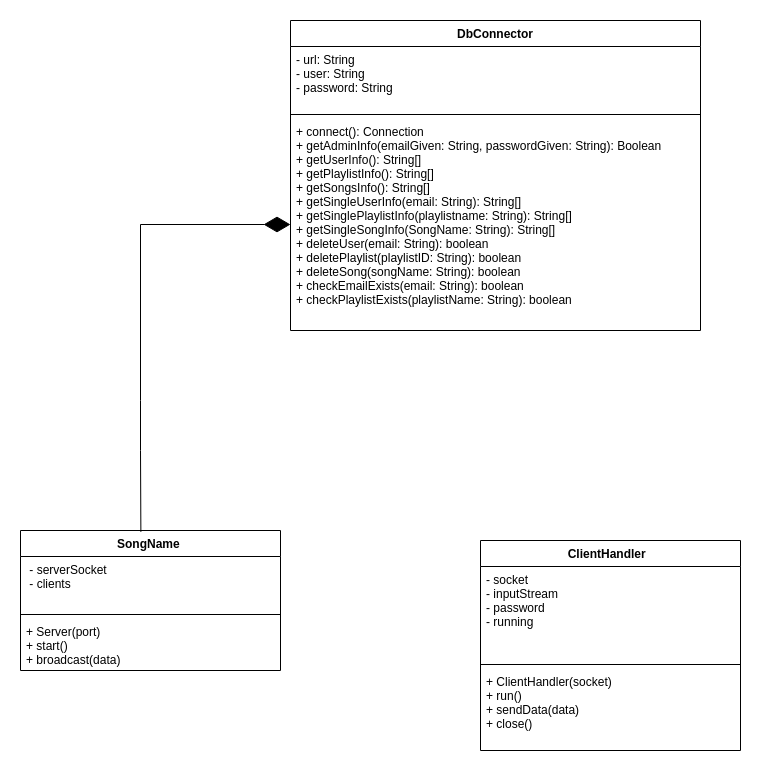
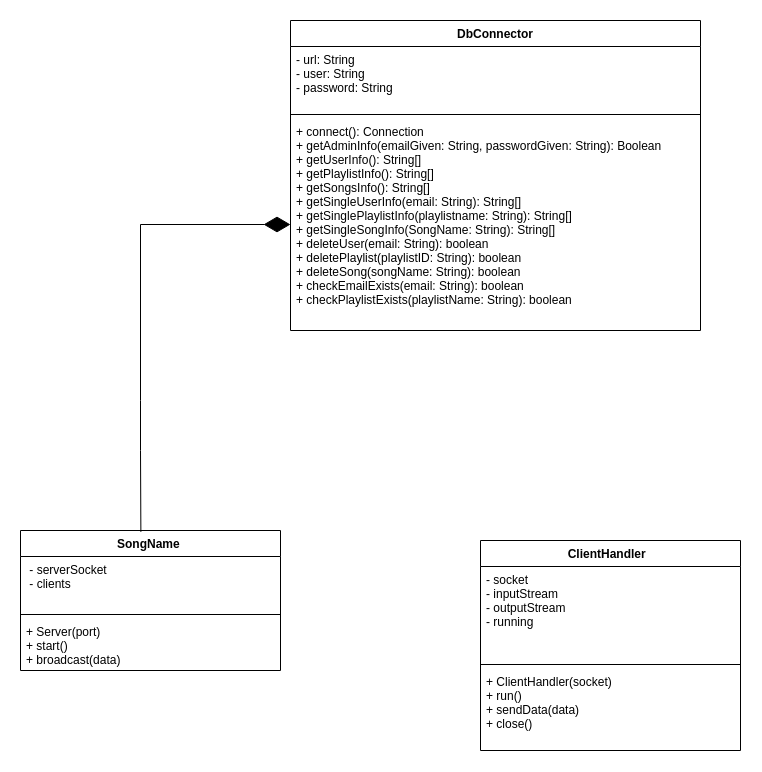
(511, 580) -> (511, 580)
